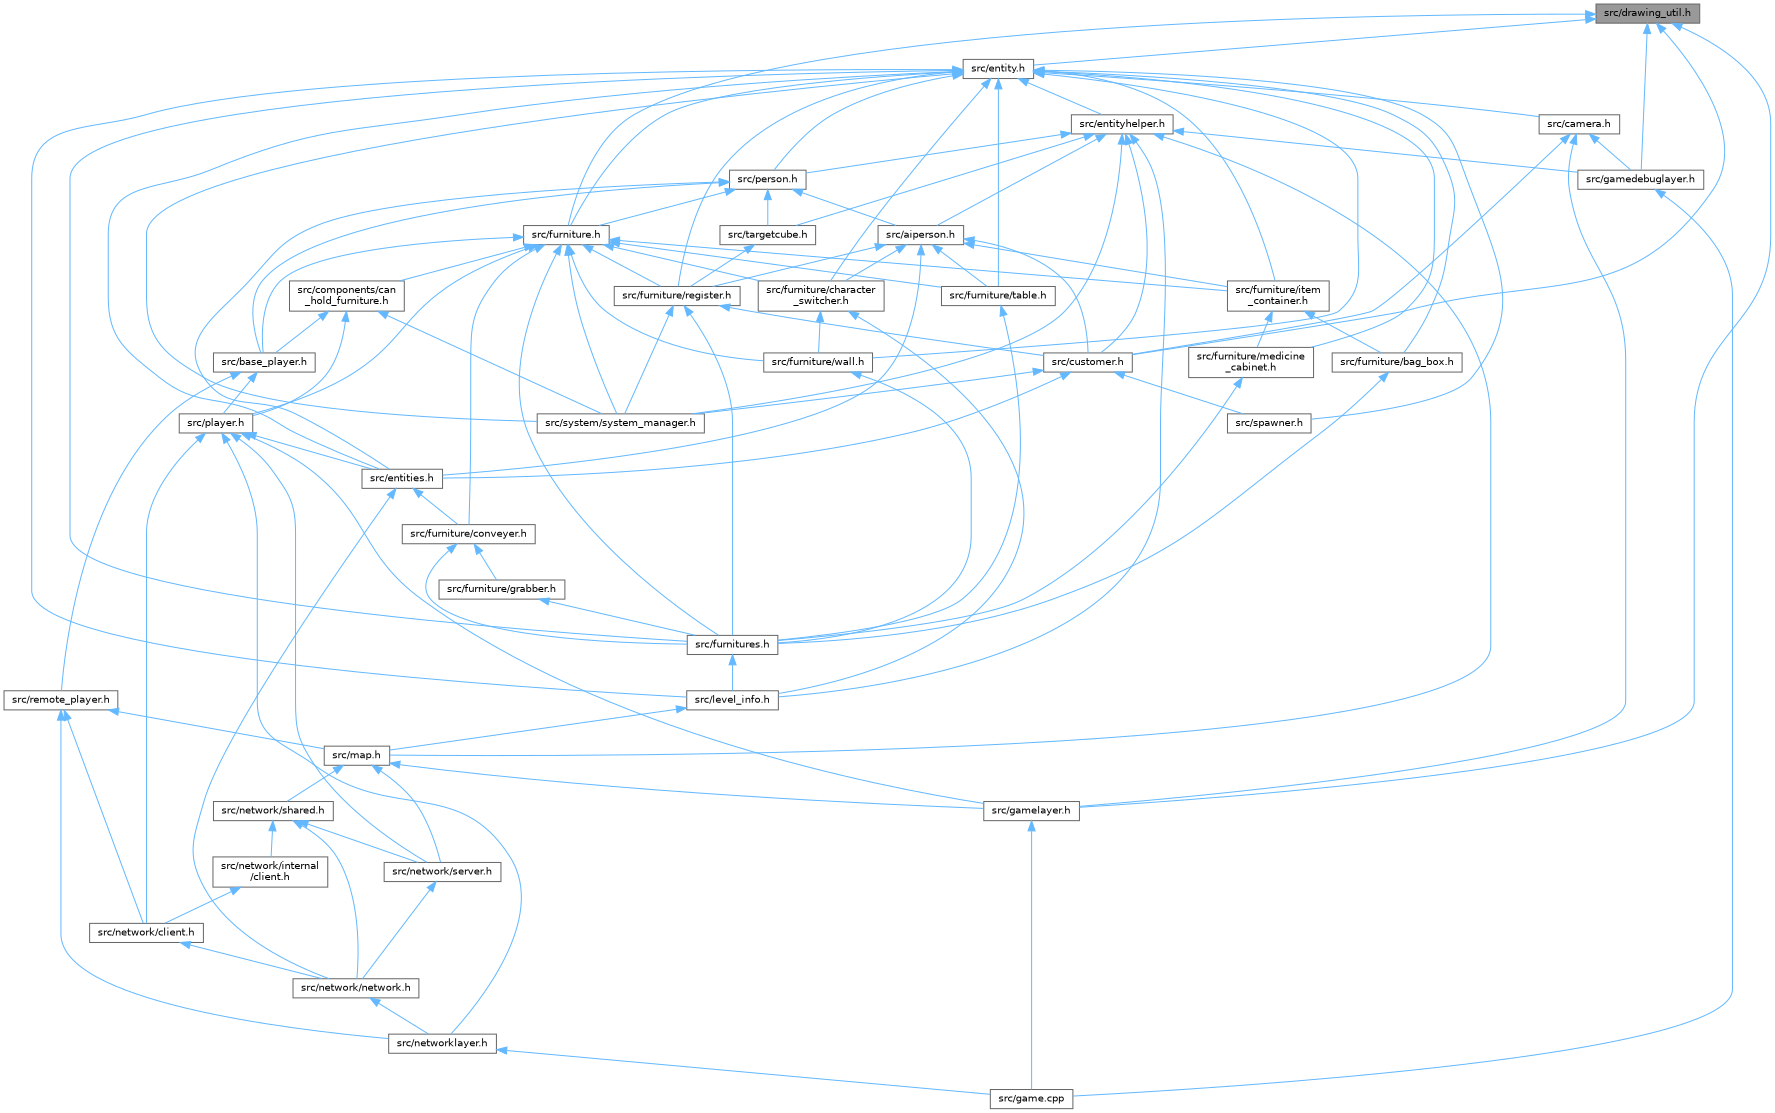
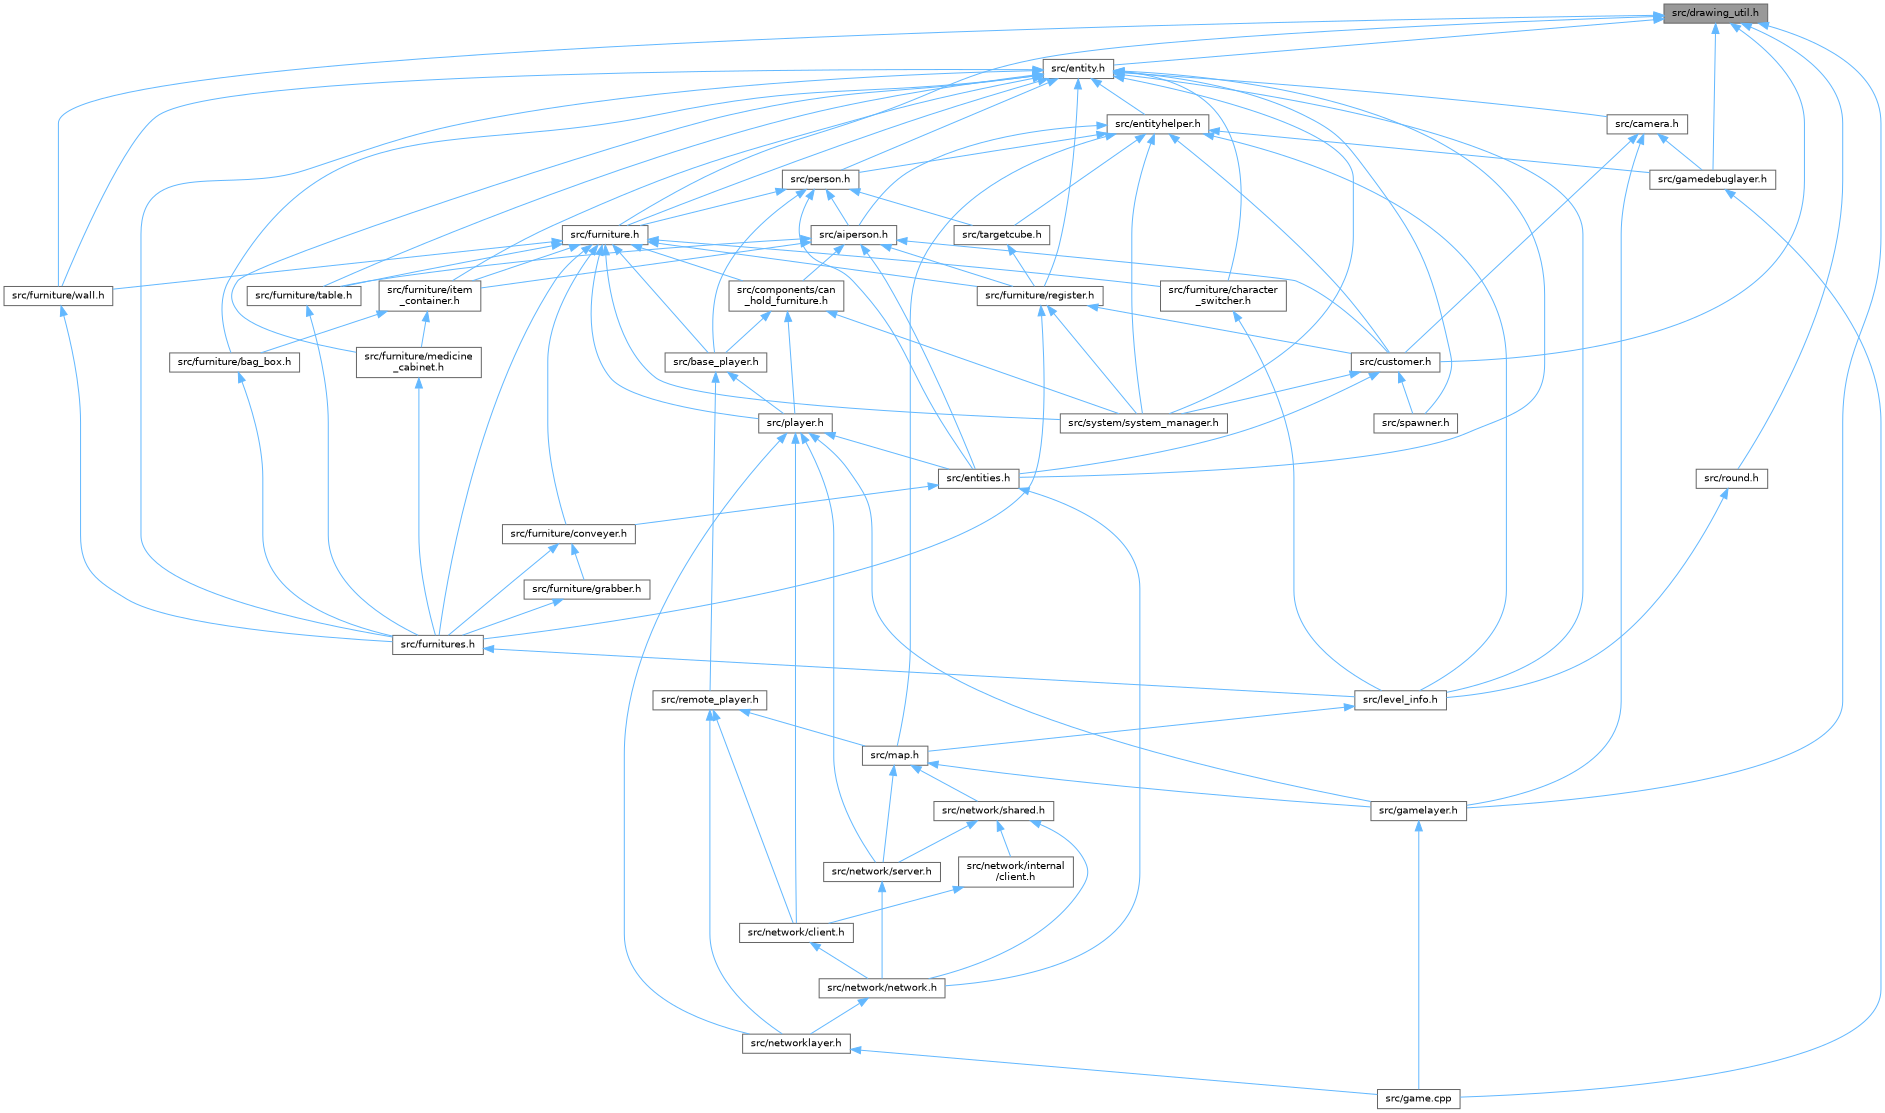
(867, 268) -> (814, 271)
(819, 337) -> (770, 39)
none -> (1732, 479)
